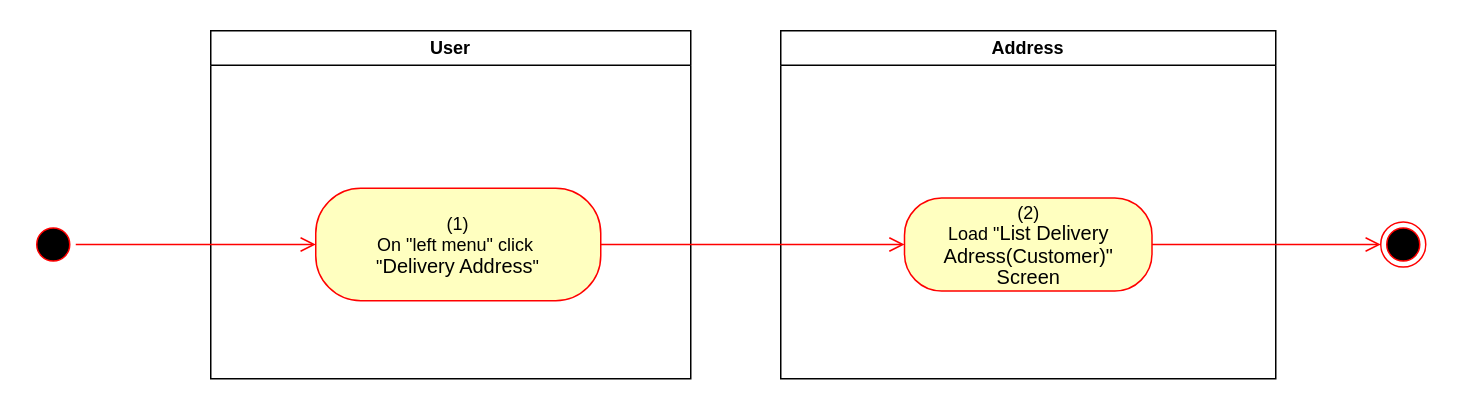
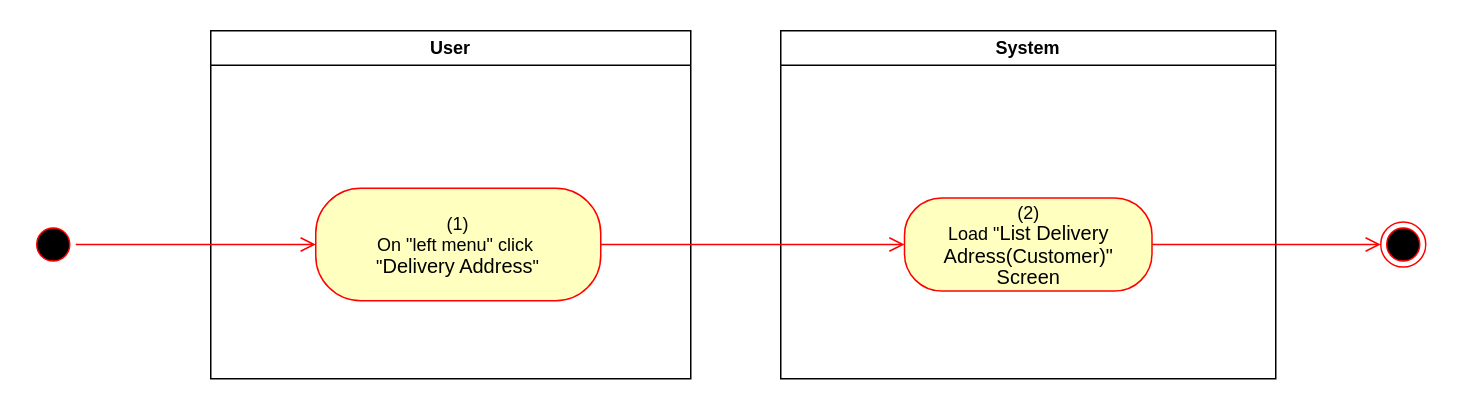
(1028, 49) -> (1028, 49)
